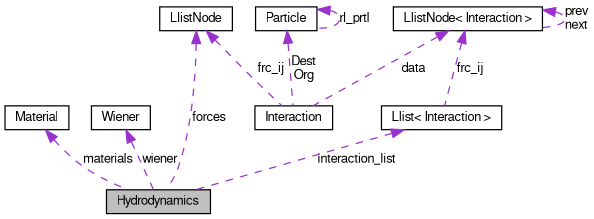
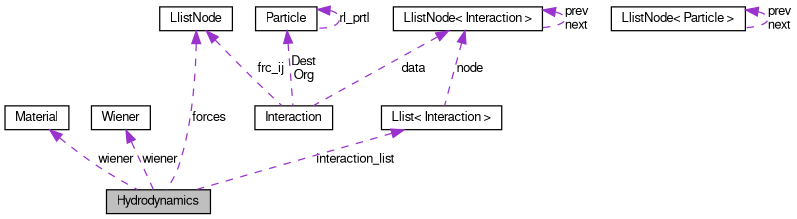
none -> (678, 19)
(470, 69) -> (470, 69)
(108, 160) -> (116, 160)
